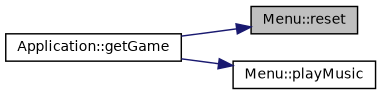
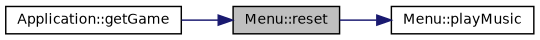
(200, 61) -> (358, 20)
